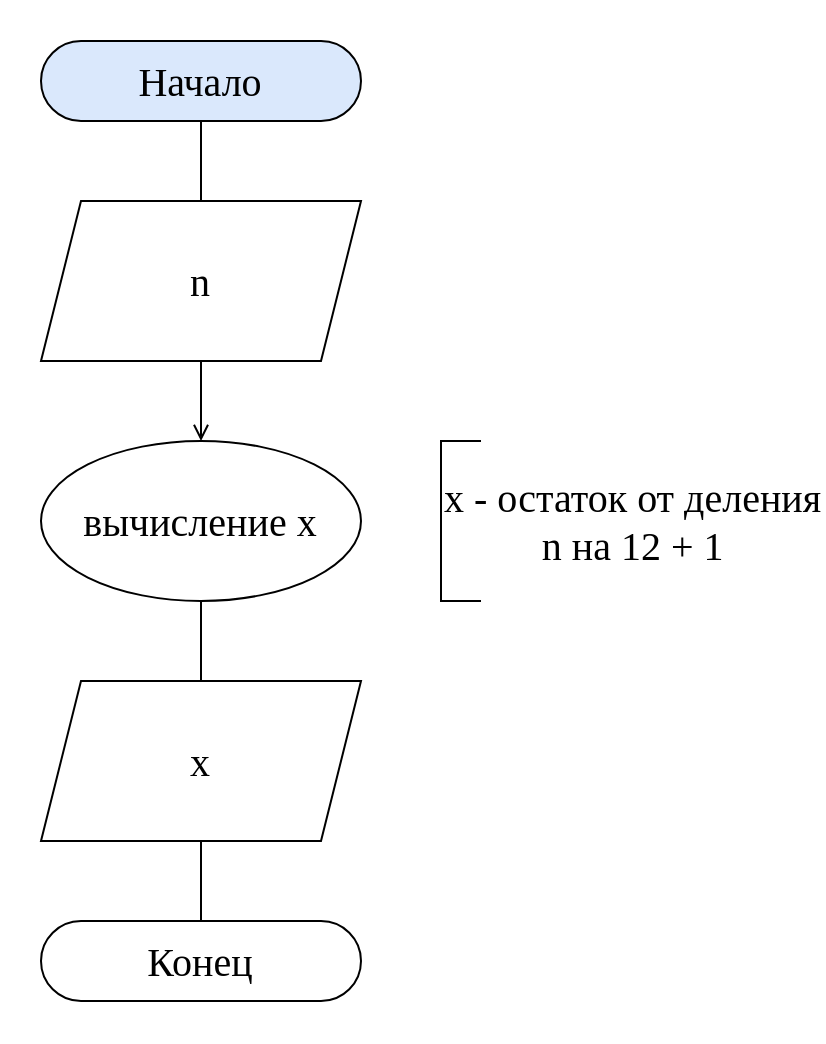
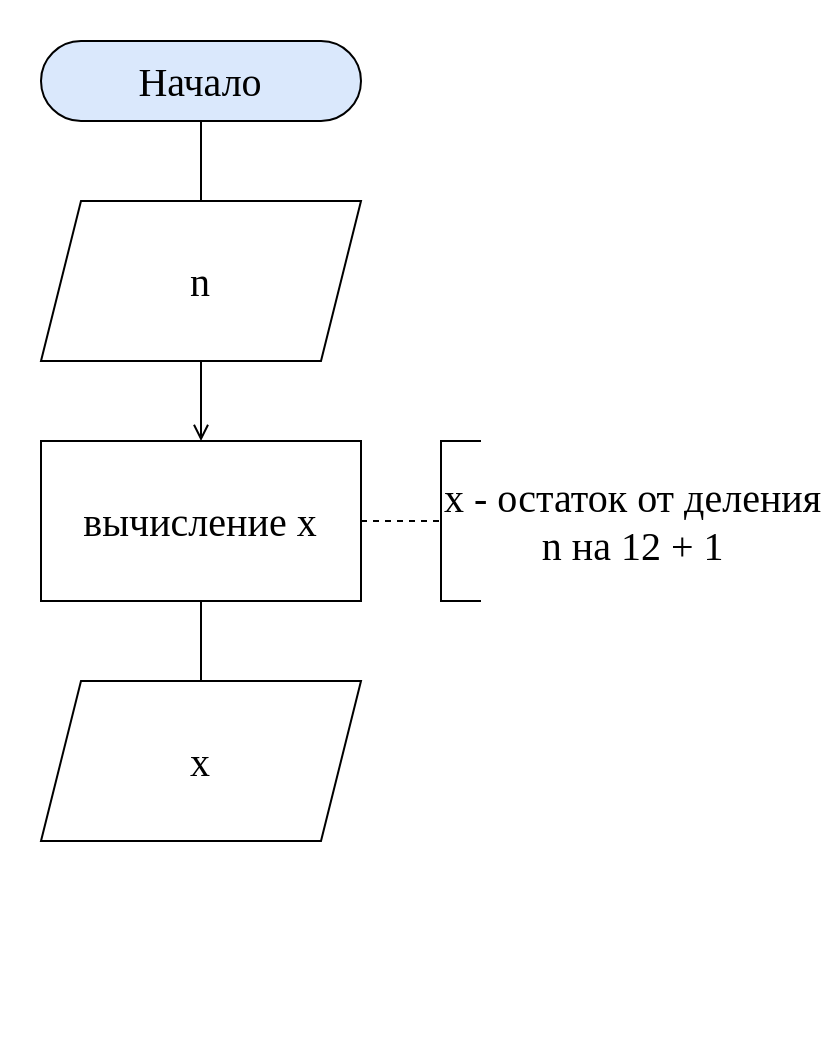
(201, 521) -> (201, 521)
none -> (399, 521)
(201, 881) -> none
(201, 961) -> none
